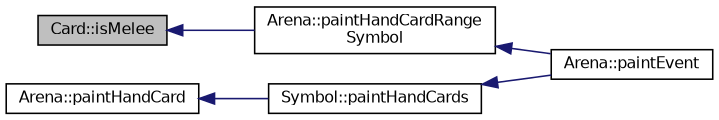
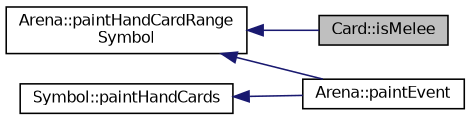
(219, 30) -> (291, 30)
(102, 99) -> none
